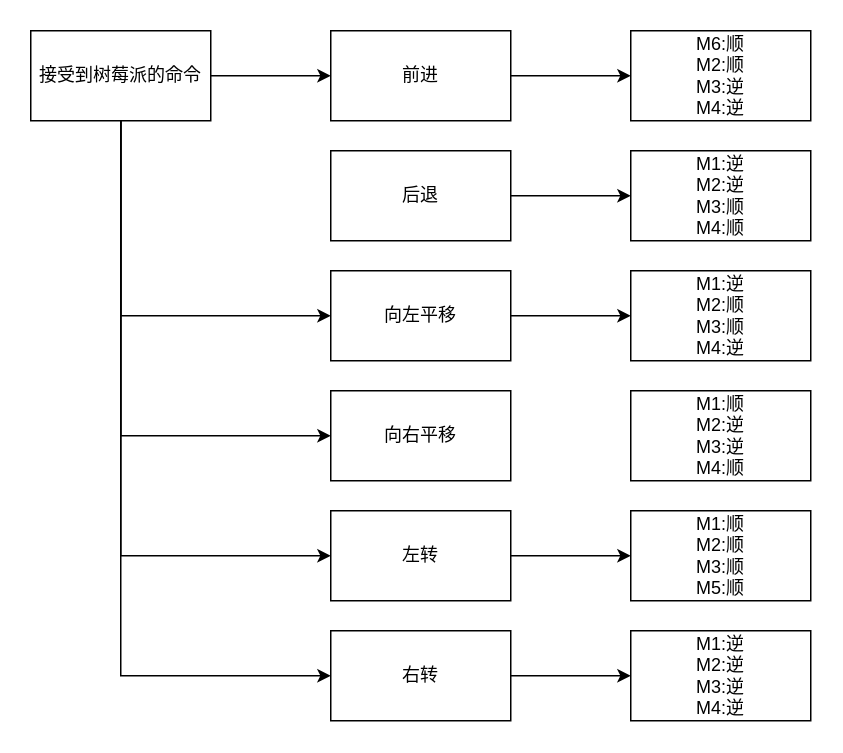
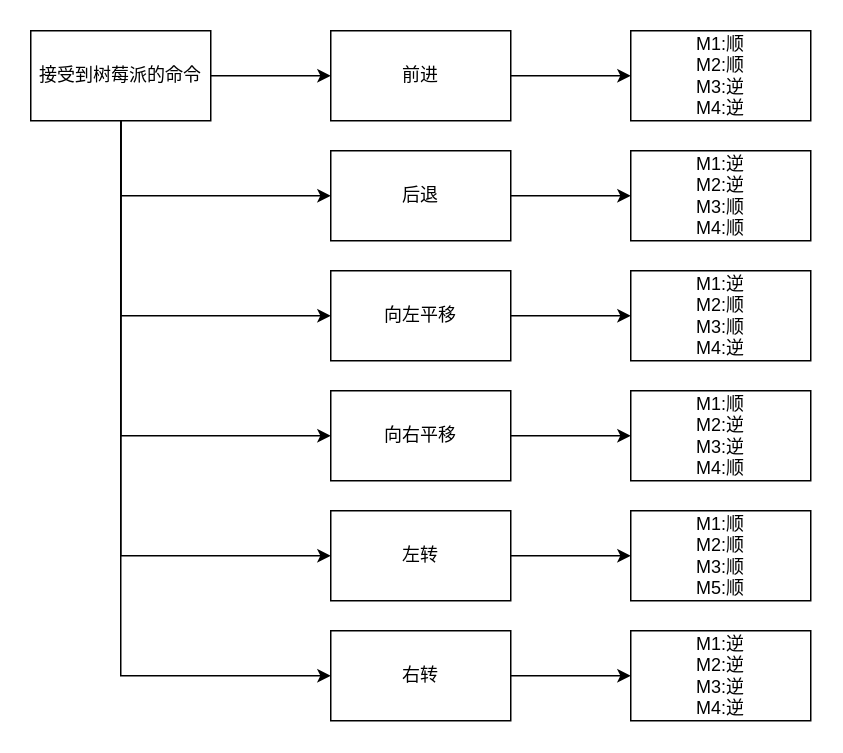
(721, 76) -> (721, 76)
none -> (222, 196)
none -> (566, 436)
